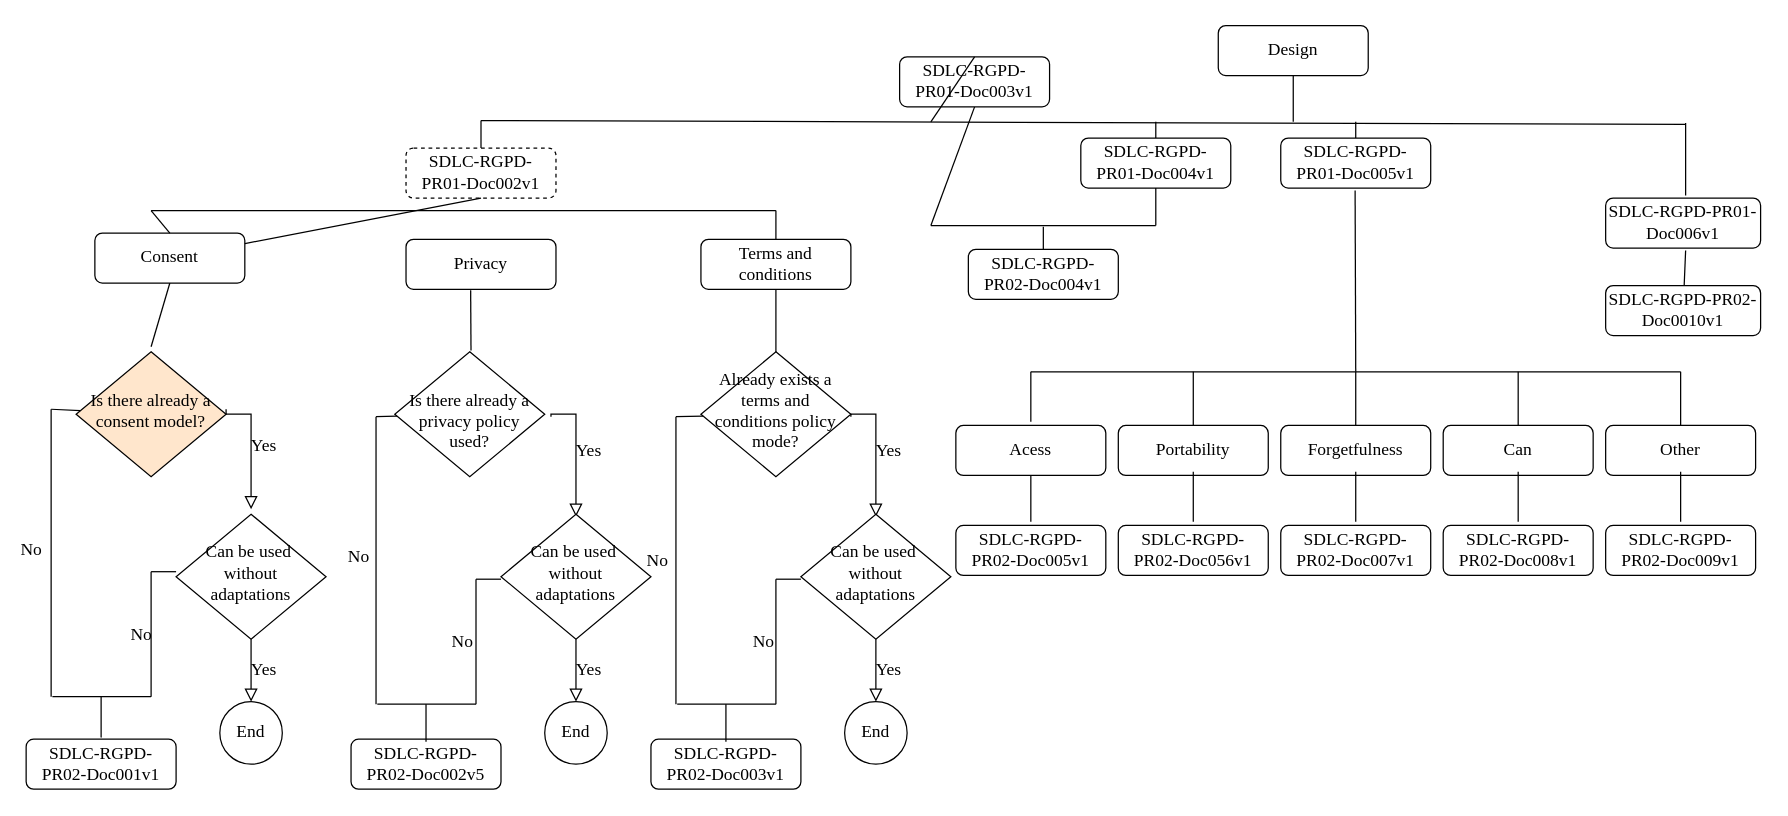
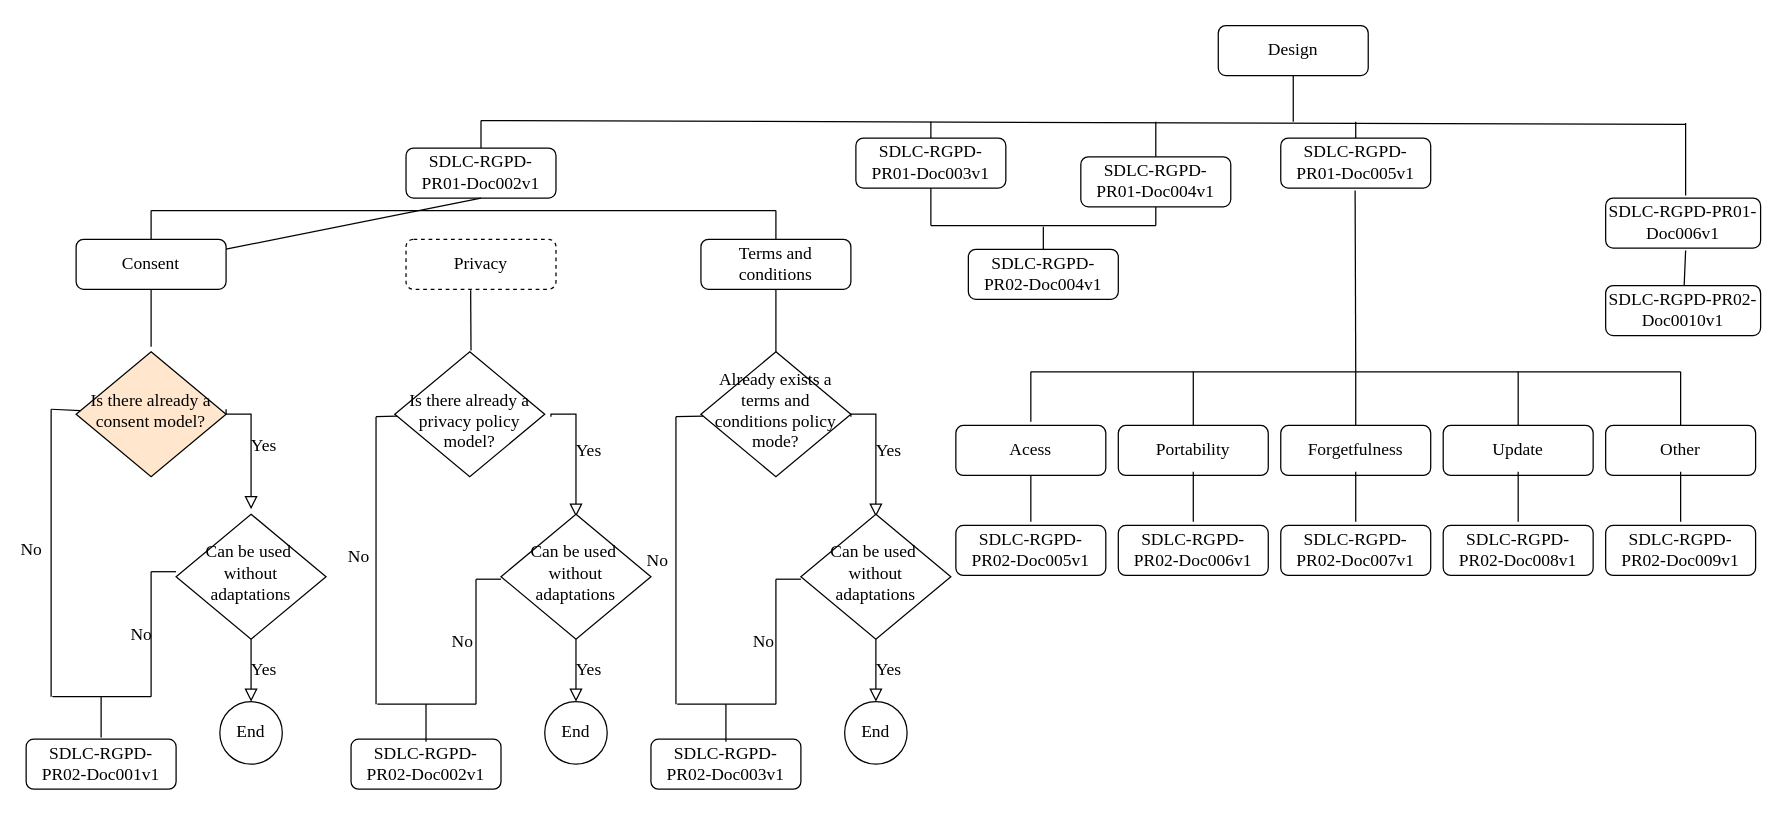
(974, 82) -> (931, 163)
(1156, 163) -> (1156, 182)
(481, 173) -> (481, 173)
(169, 258) -> (151, 264)
(481, 264) -> (481, 264)
(469, 412) -> (469, 412)
(1518, 451) -> (1518, 451)
(1193, 551) -> (1193, 551)
(426, 764) -> (426, 764)
